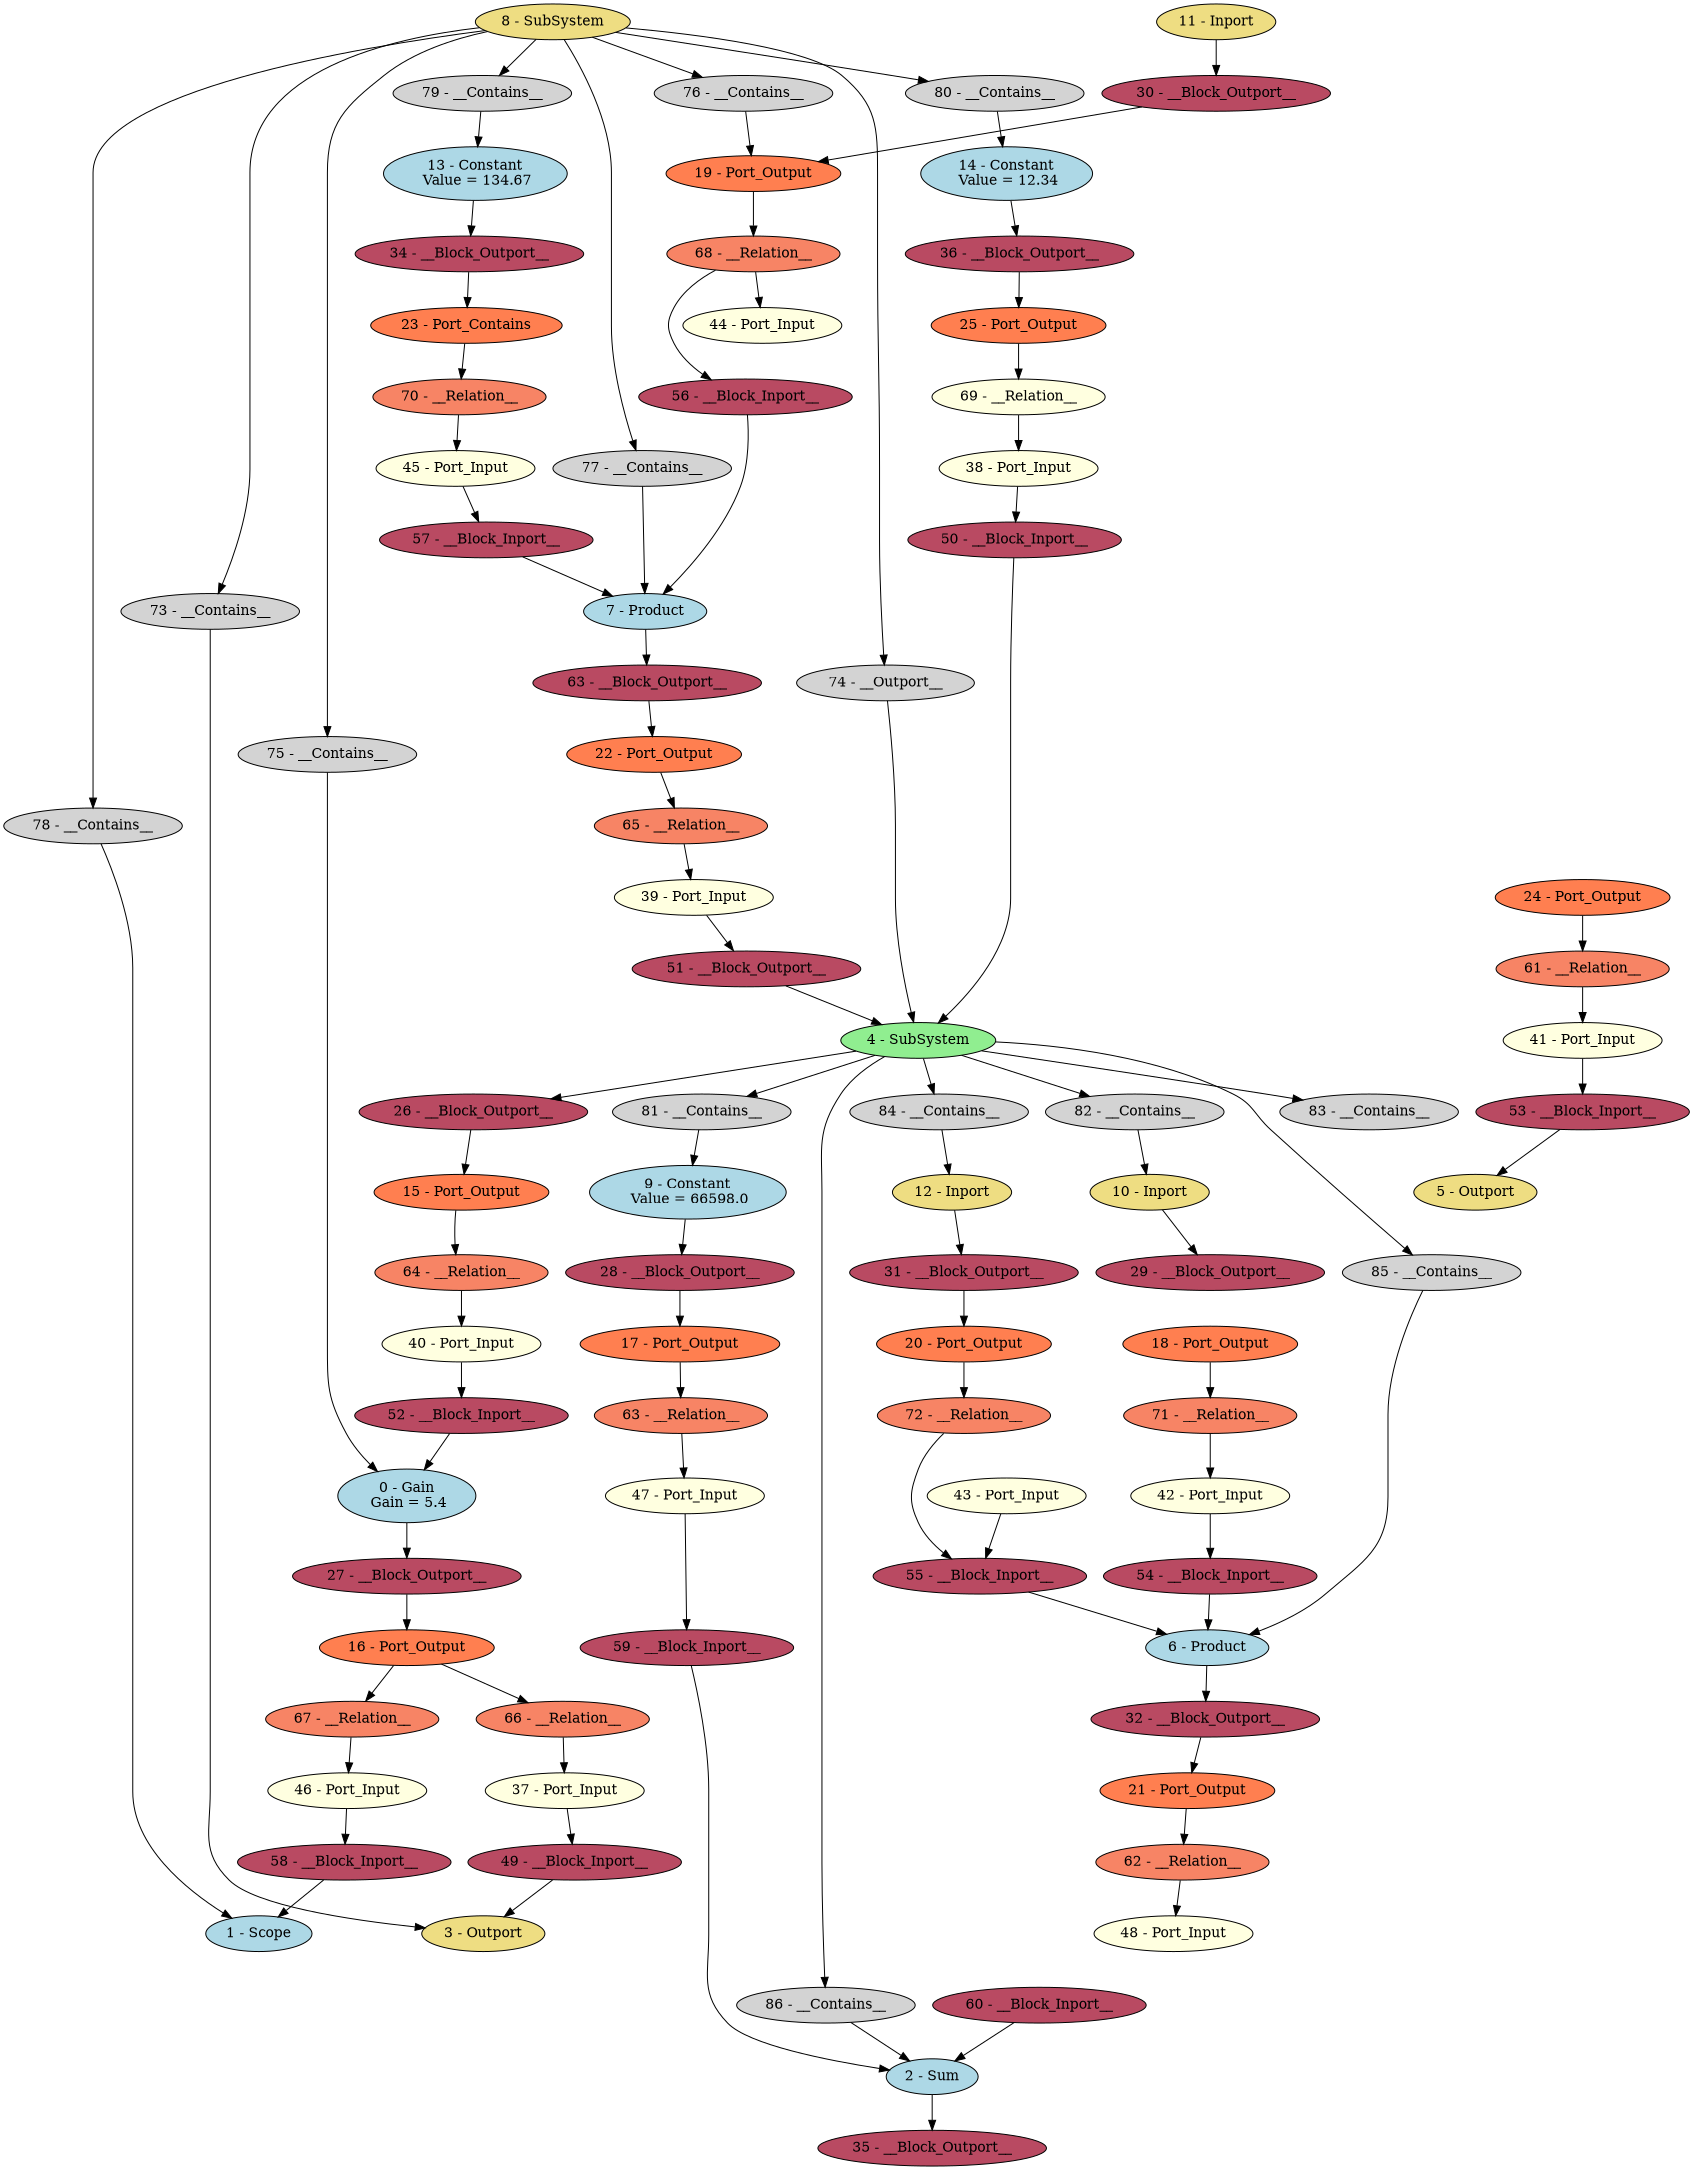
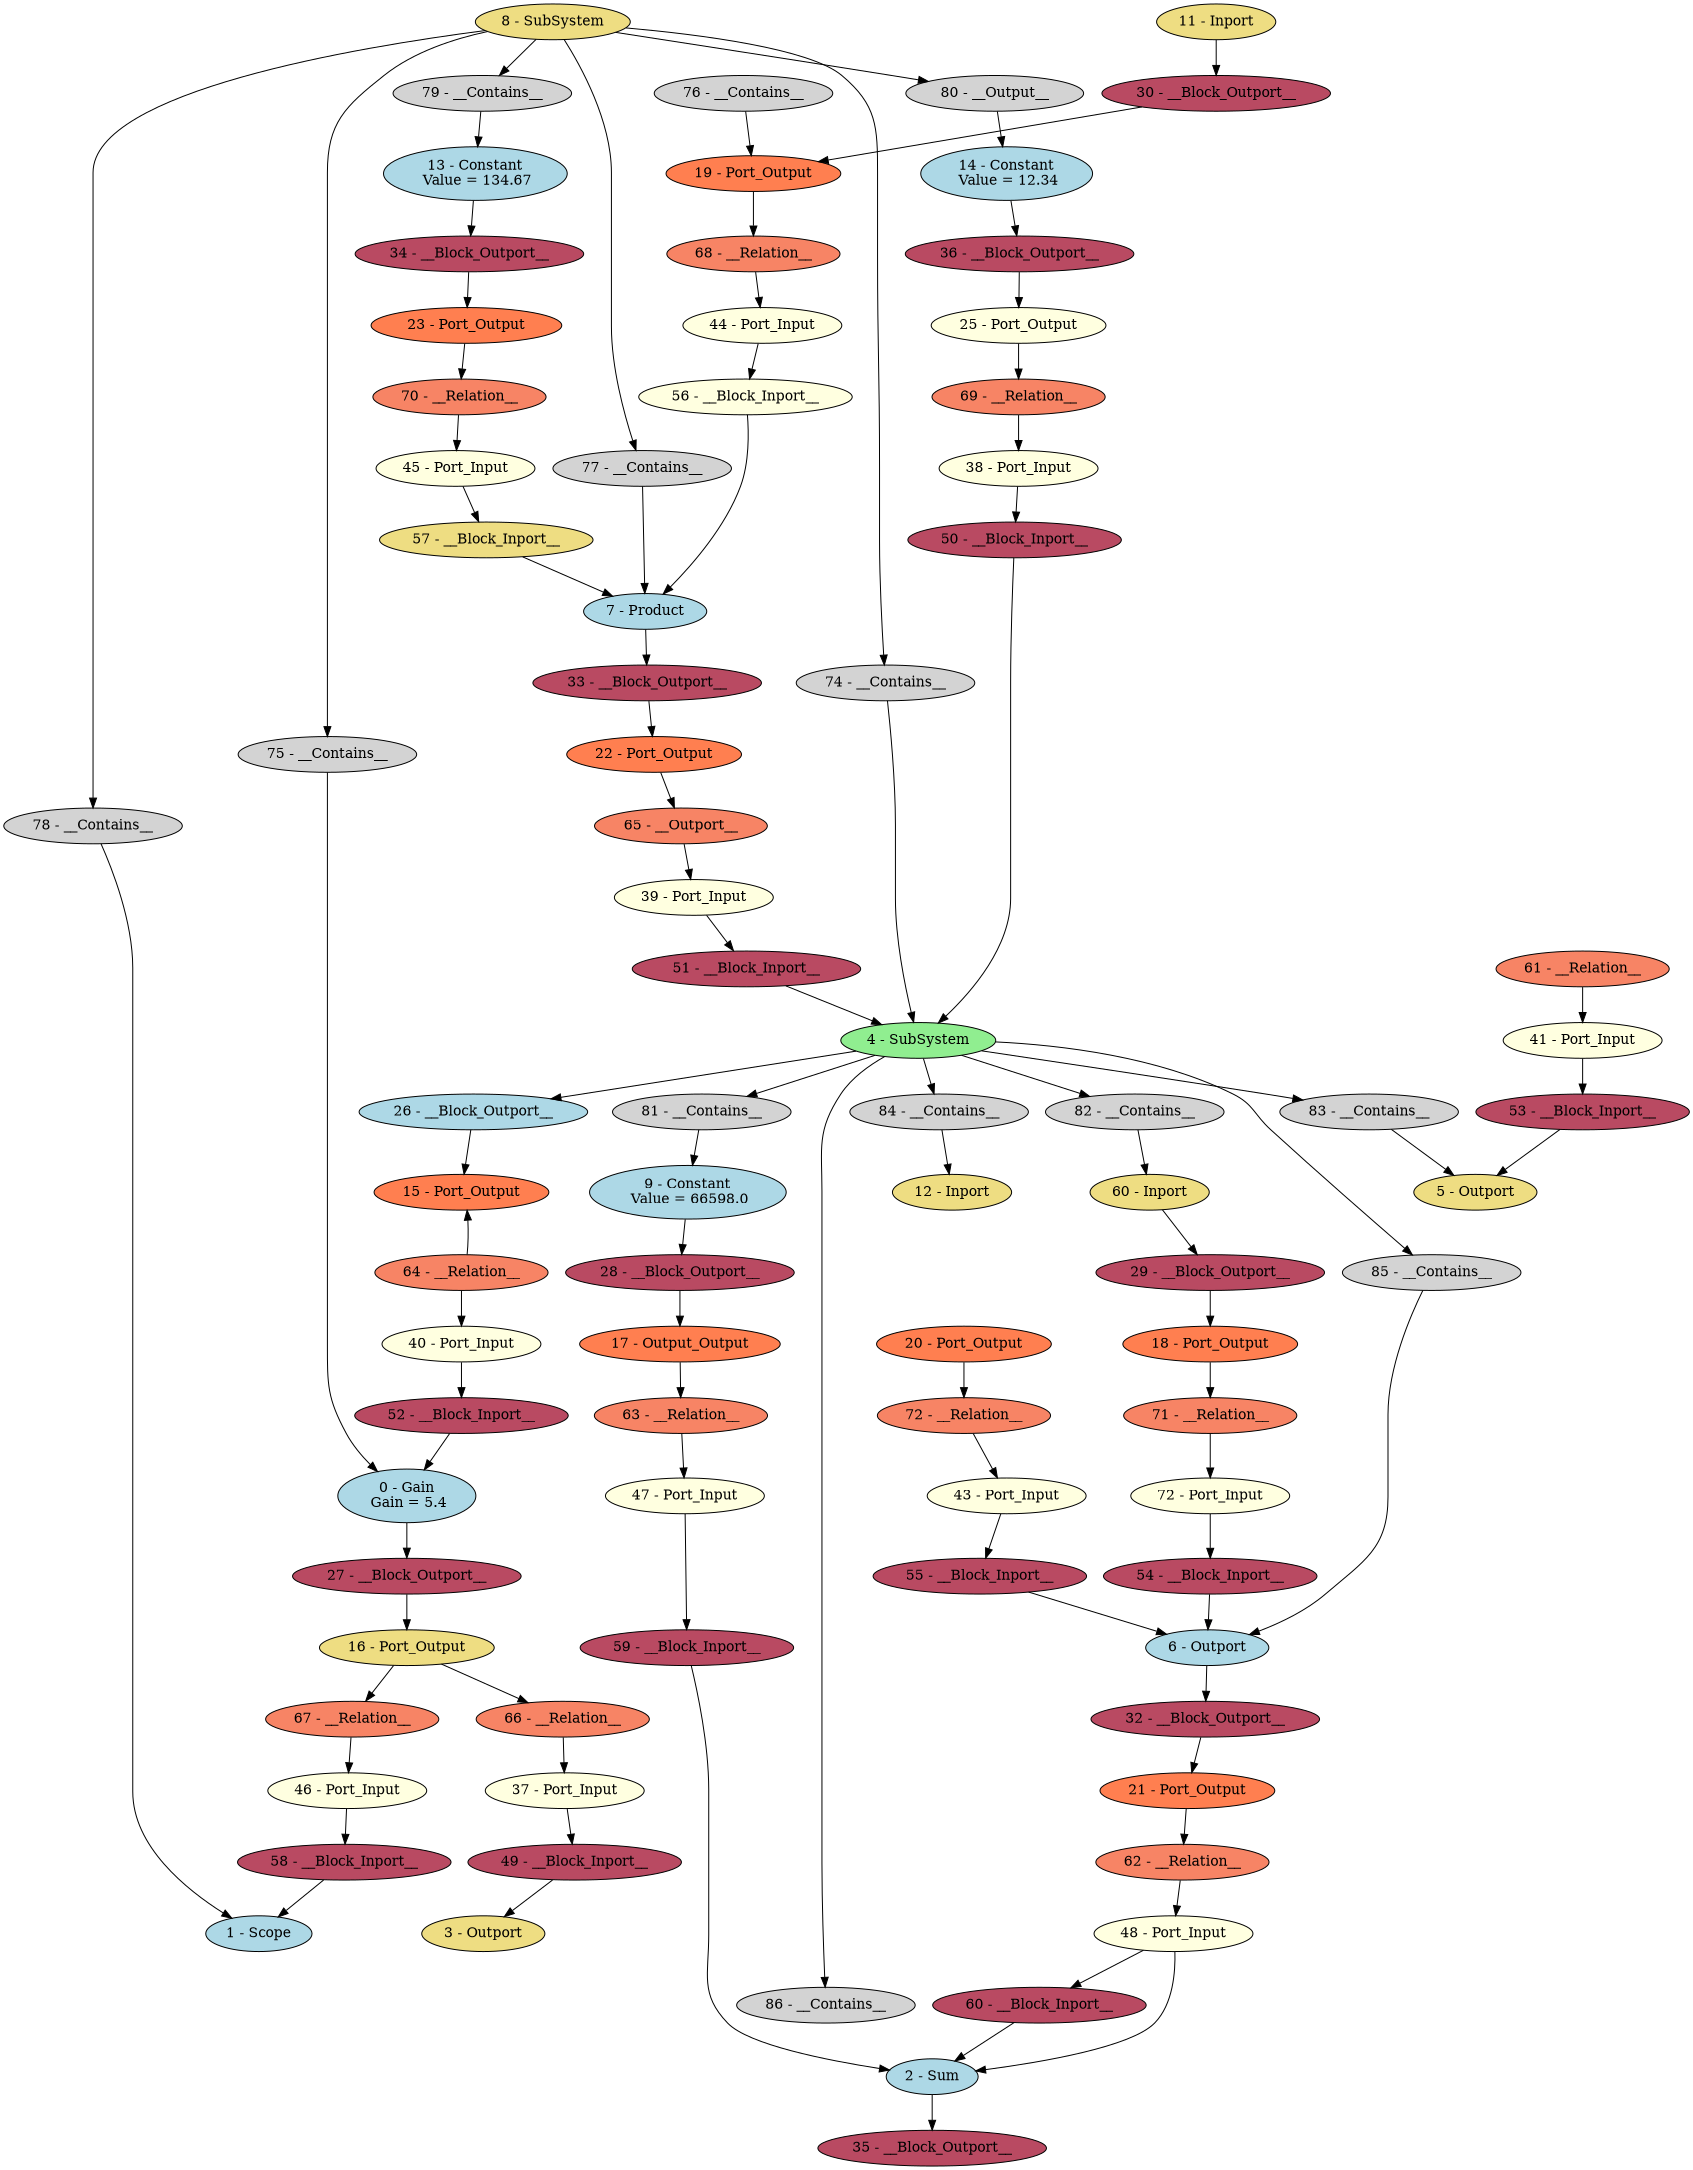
(643, 56) -> none
(995, 93) -> (995, 93)
(669, 319) -> (755, 356)
(466, 325) -> (466, 325)
(1019, 325) -> (1019, 325)
(745, 397) -> (745, 397)
(1019, 397) -> (1019, 397)
(486, 540) -> (486, 540)
(210, 611) -> none
(647, 683) -> (647, 683)
(885, 683) -> (885, 683)
(681, 826) -> (681, 826)
(1583, 897) -> none
(746, 969) -> (746, 969)
(473, 1112) -> (473, 1112)
none -> (1419, 1149)
(1150, 1192) -> (1150, 1192)
(455, 1227) -> (468, 1237)
(964, 1273) -> none
none -> (1210, 1303)
(680, 1344) -> (680, 1344)
(912, 1494) -> (983, 1451)
(1210, 1496) -> (1210, 1496)
(407, 1648) -> (407, 1648)
(1207, 1648) -> (1207, 1648)
none -> (1112, 1967)
(876, 2039) -> (1110, 2045)
